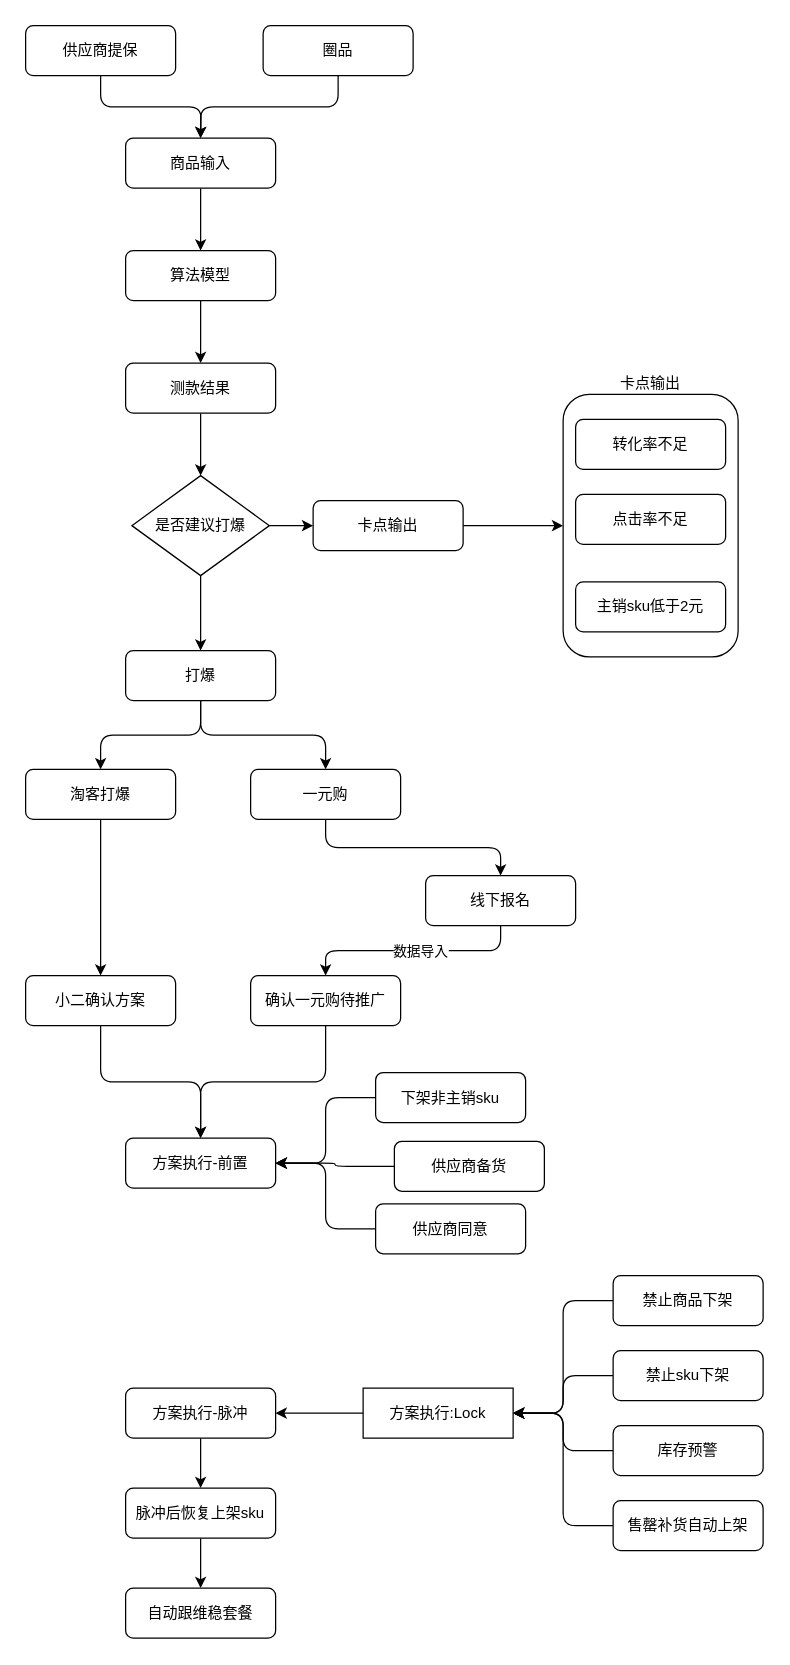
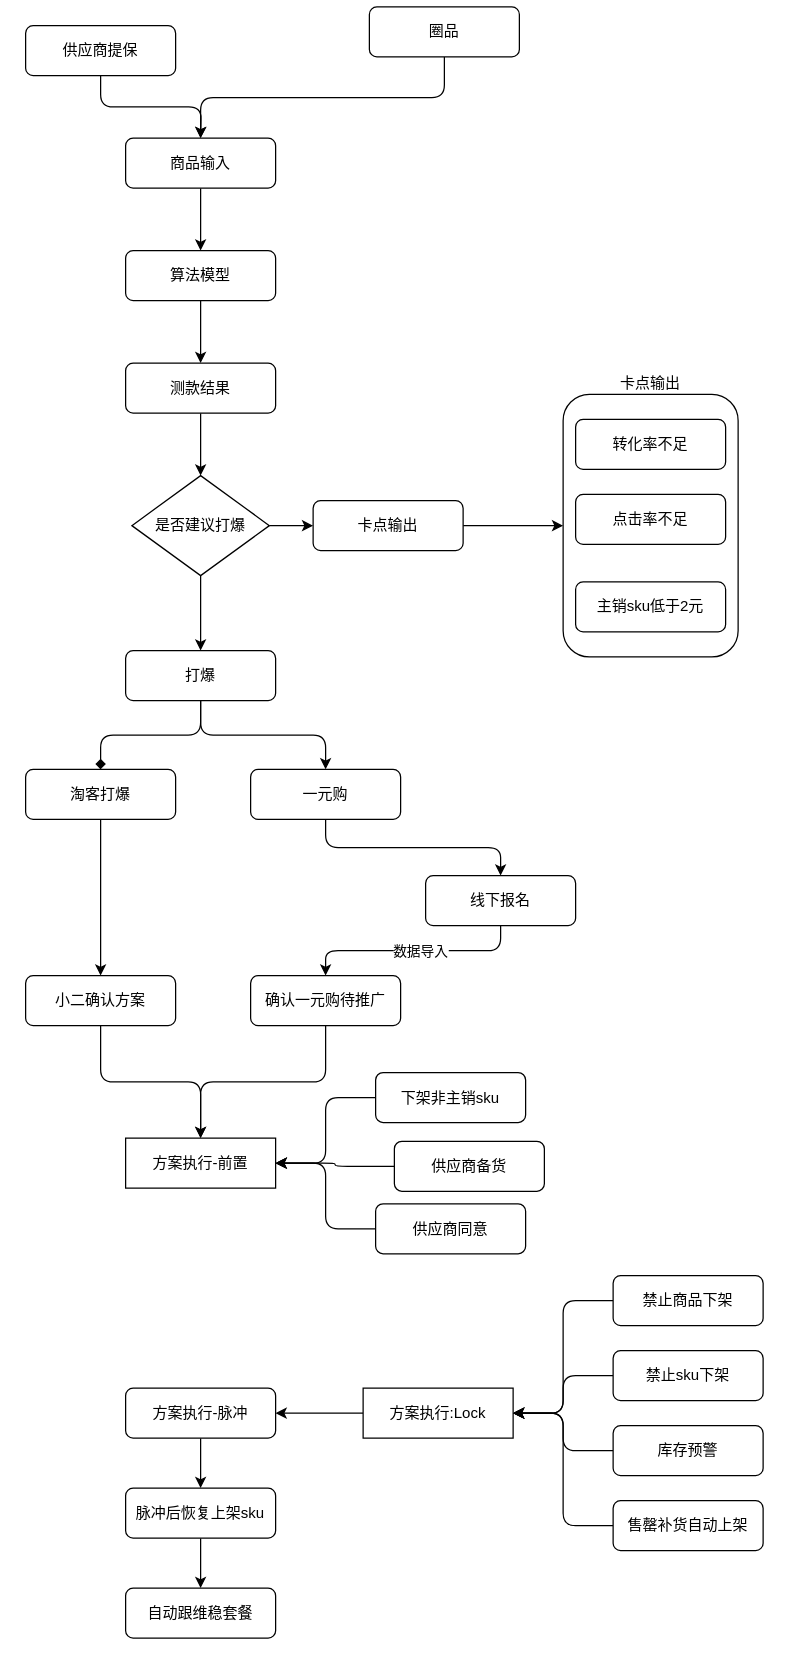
(338, 51) -> (444, 32)
(101, 759) -> (101, 758)
(201, 1163) -> (201, 1163)
